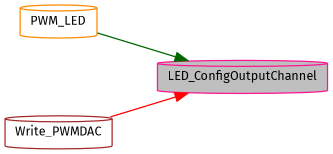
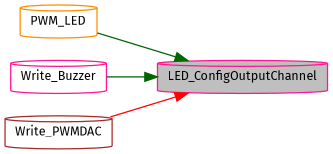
none -> (59, 77)
